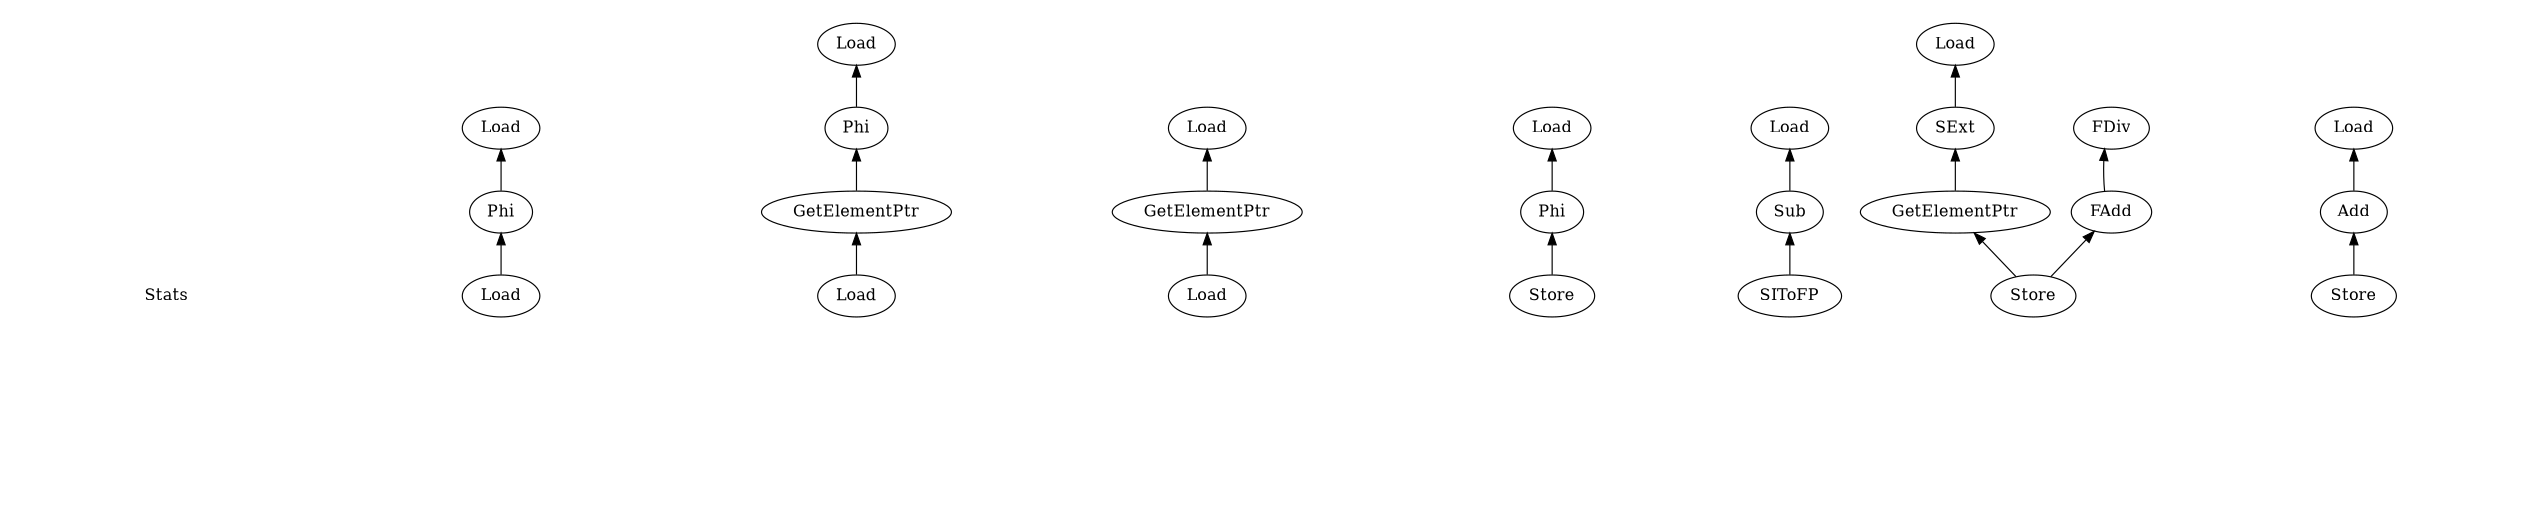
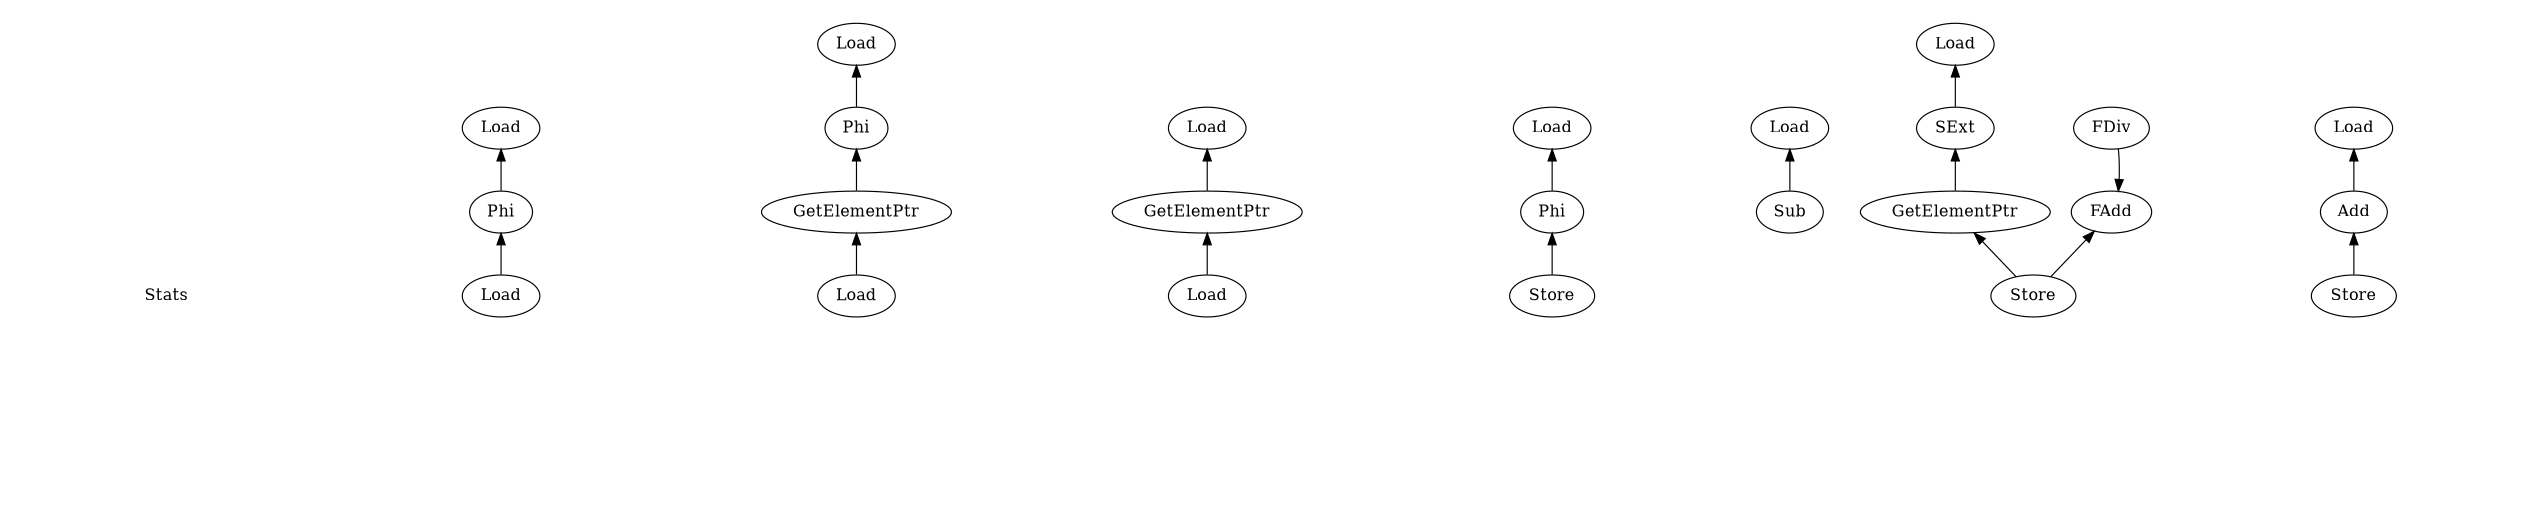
(2104, 176) -> (2119, 164)
(1790, 296) -> none
